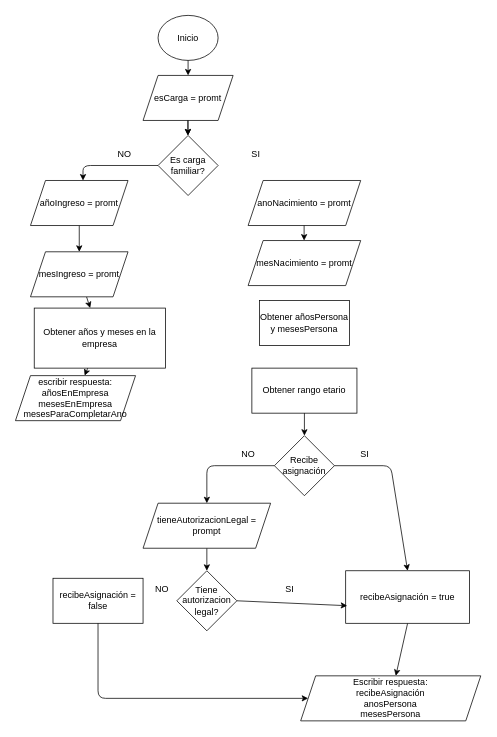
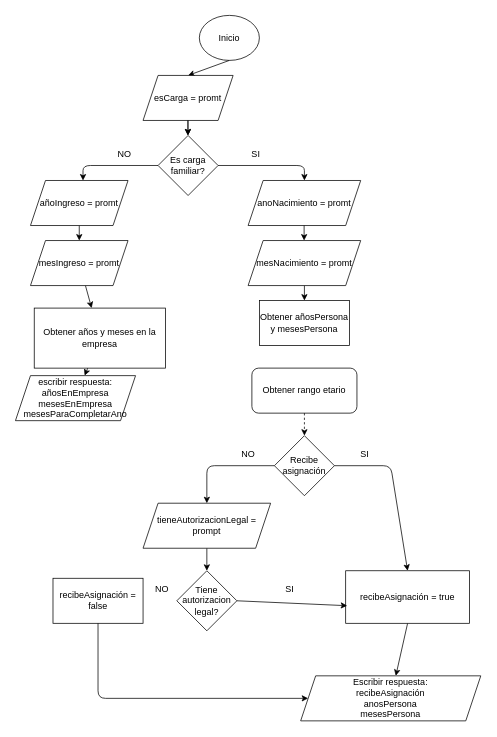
(188, 38) -> (229, 38)
none -> (264, 165)
(79, 274) -> (79, 263)
none -> (304, 290)
(304, 390) -> (304, 390)
(304, 421) -> (304, 421)
